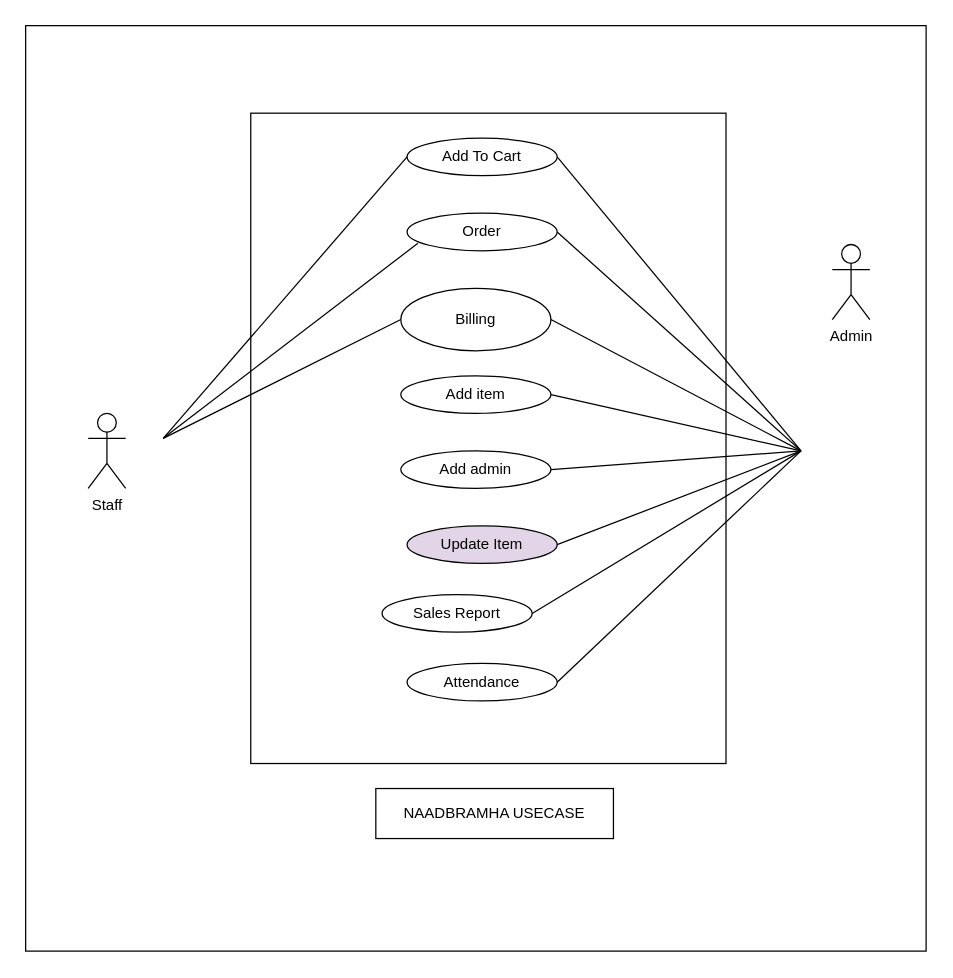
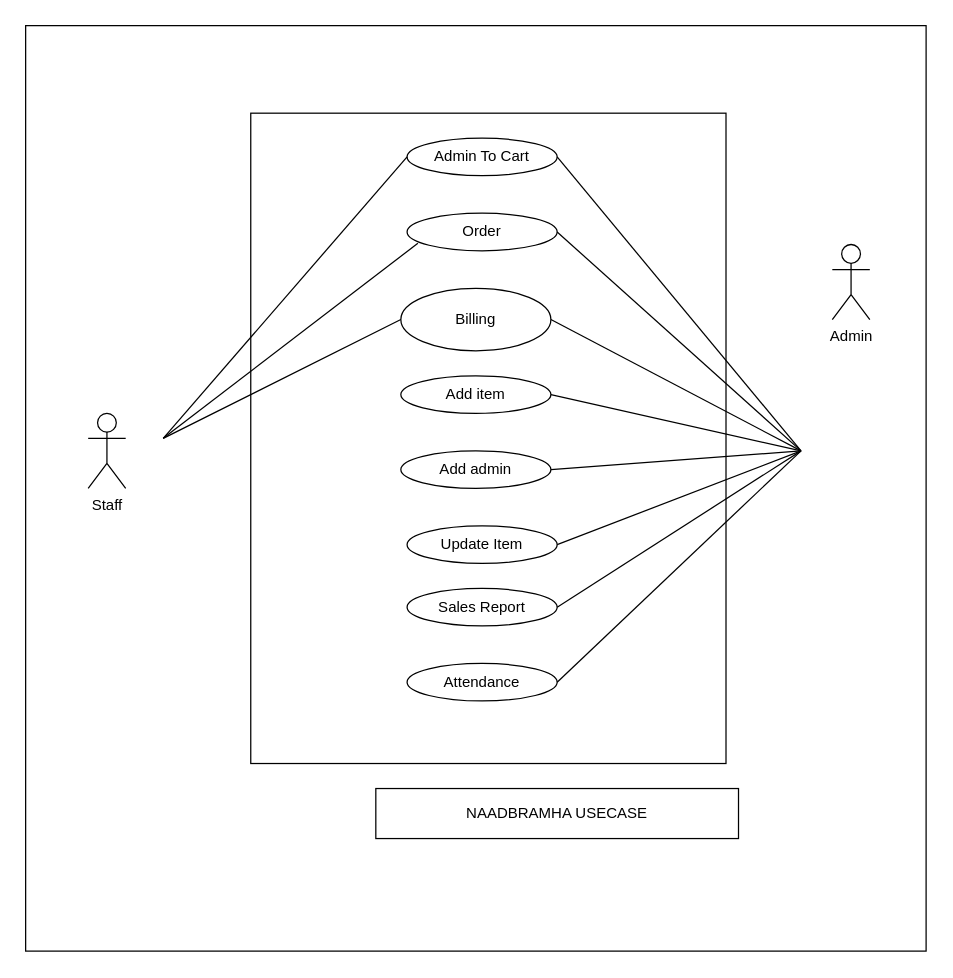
(482, 157) -> (482, 157)
(482, 544) -> (482, 544)
(457, 613) -> (482, 607)
(494, 813) -> (557, 813)
